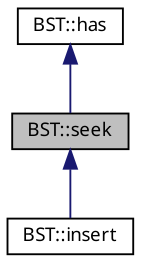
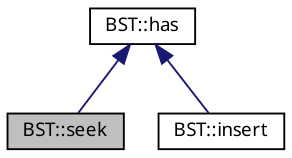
(70, 194) -> (188, 86)
